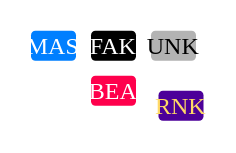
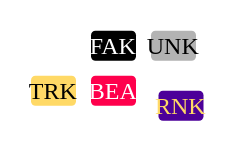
(53, 46) -> none
none -> (53, 91)
